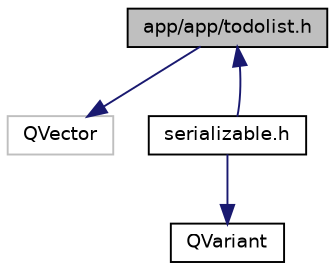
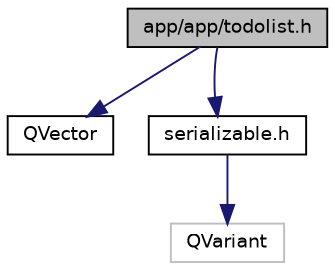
(240, 91) -> (215, 72)
(60, 135) -> (60, 135)
(227, 243) -> (227, 243)
